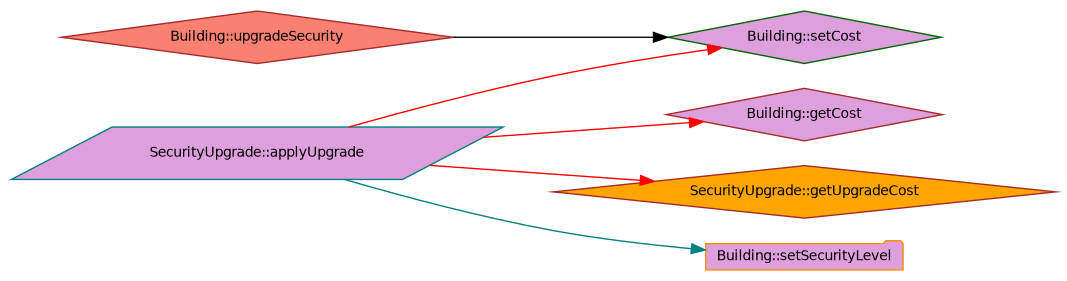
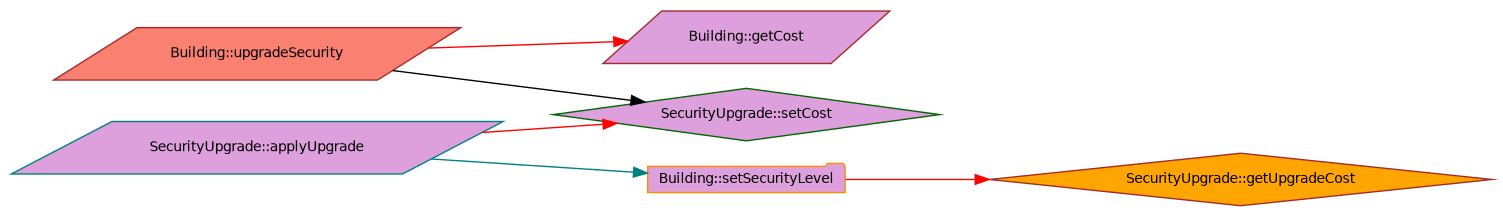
(257, 37) -> (257, 54)
(804, 37) -> (746, 115)
(804, 115) -> (746, 37)
(586, 130) -> (521, 45)
(535, 173) -> (910, 179)
